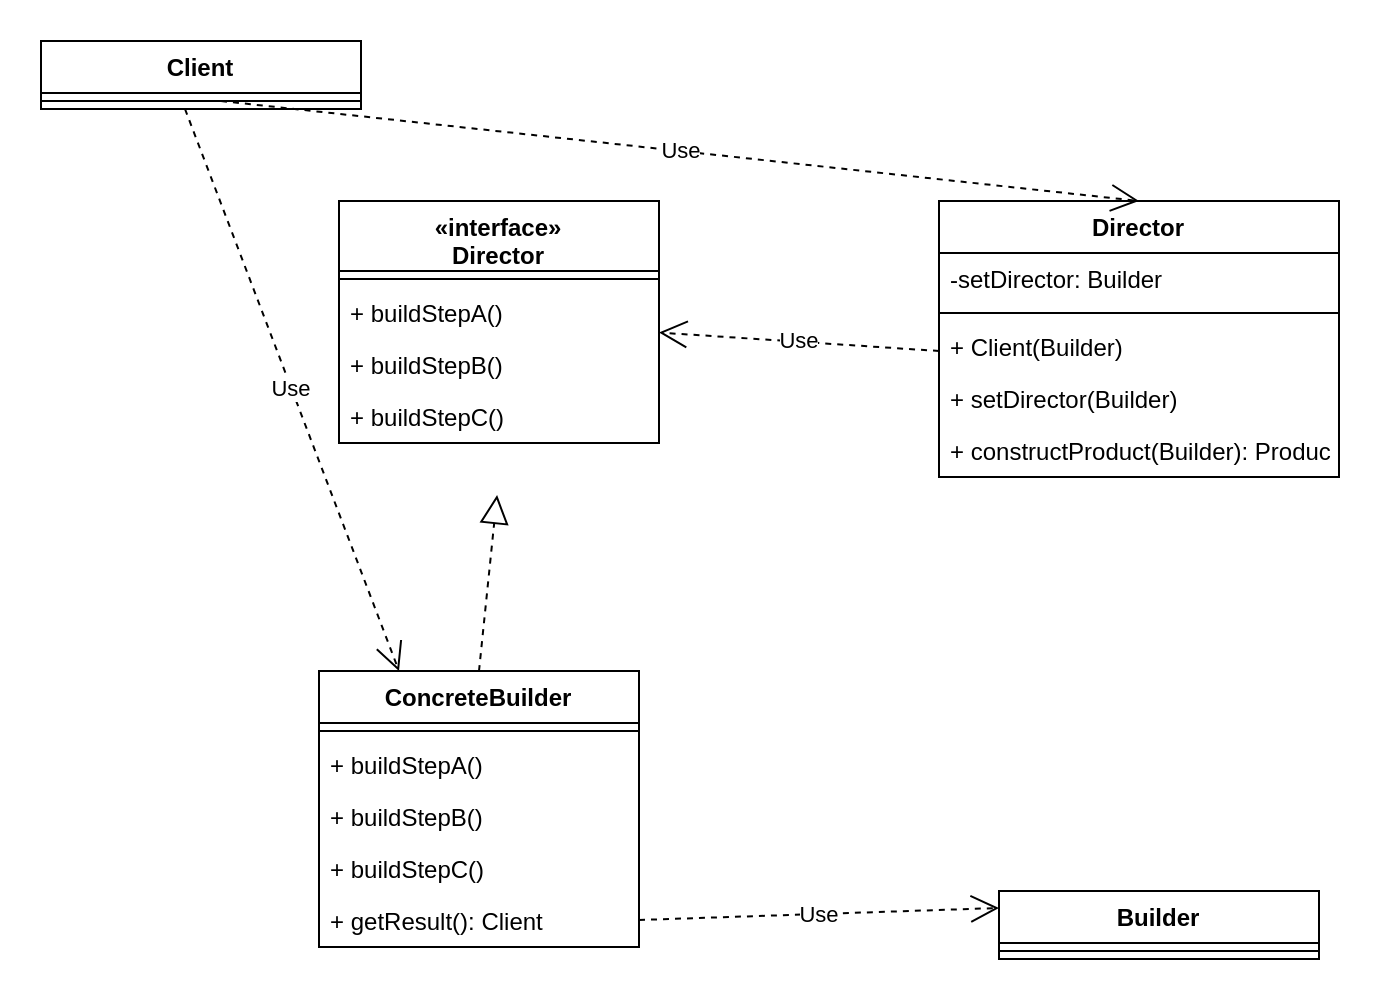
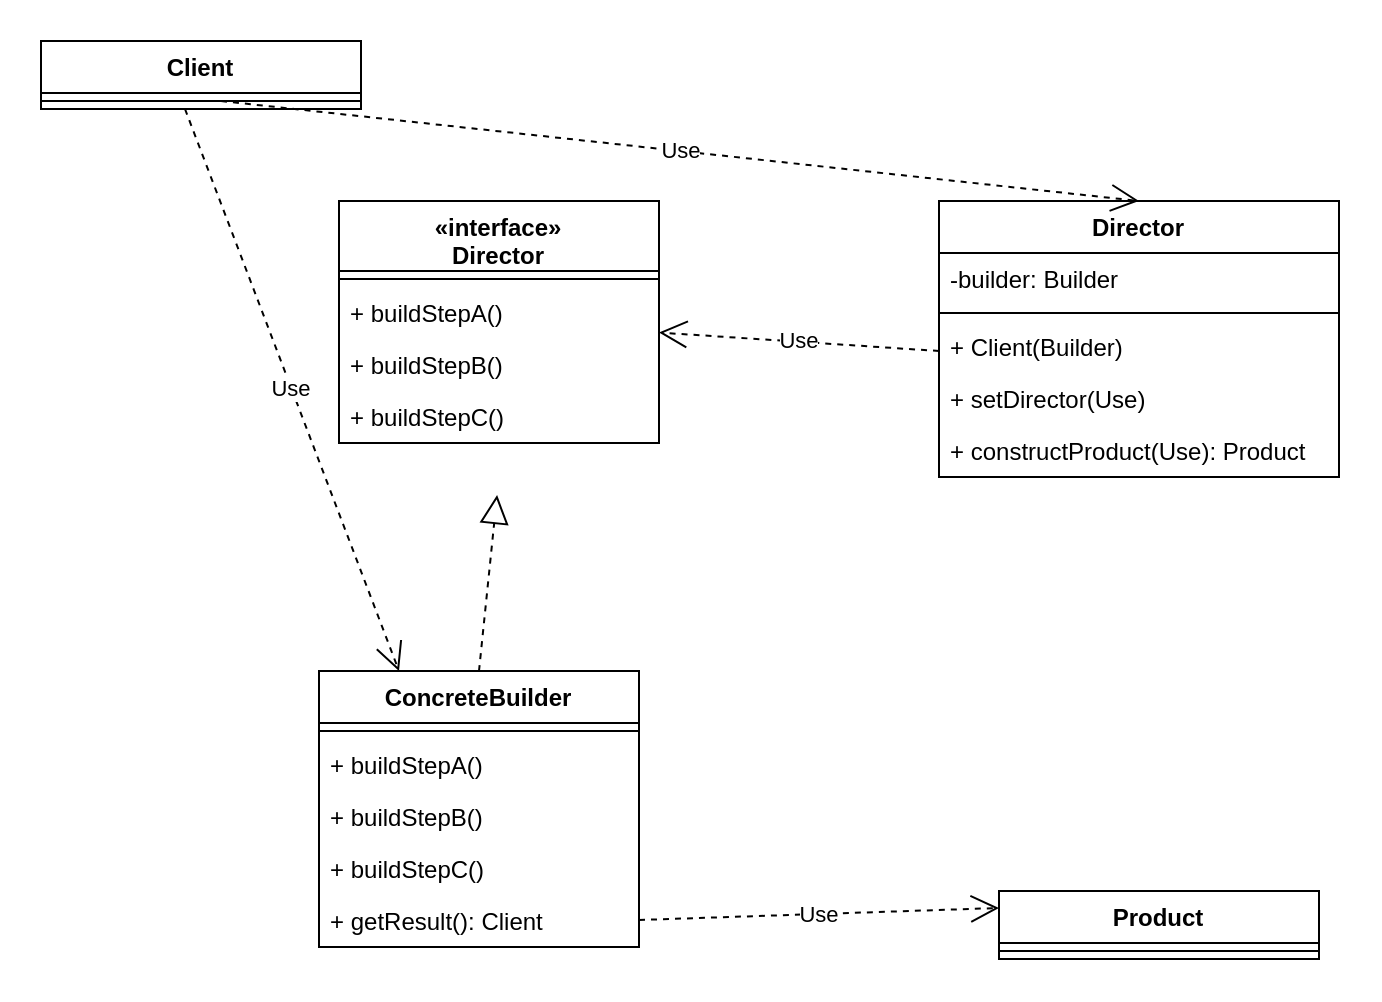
(1076, 280) -> (1046, 280)
(1085, 400) -> (1065, 400)
(1176, 452) -> (1156, 452)
(1158, 918) -> (1158, 918)
